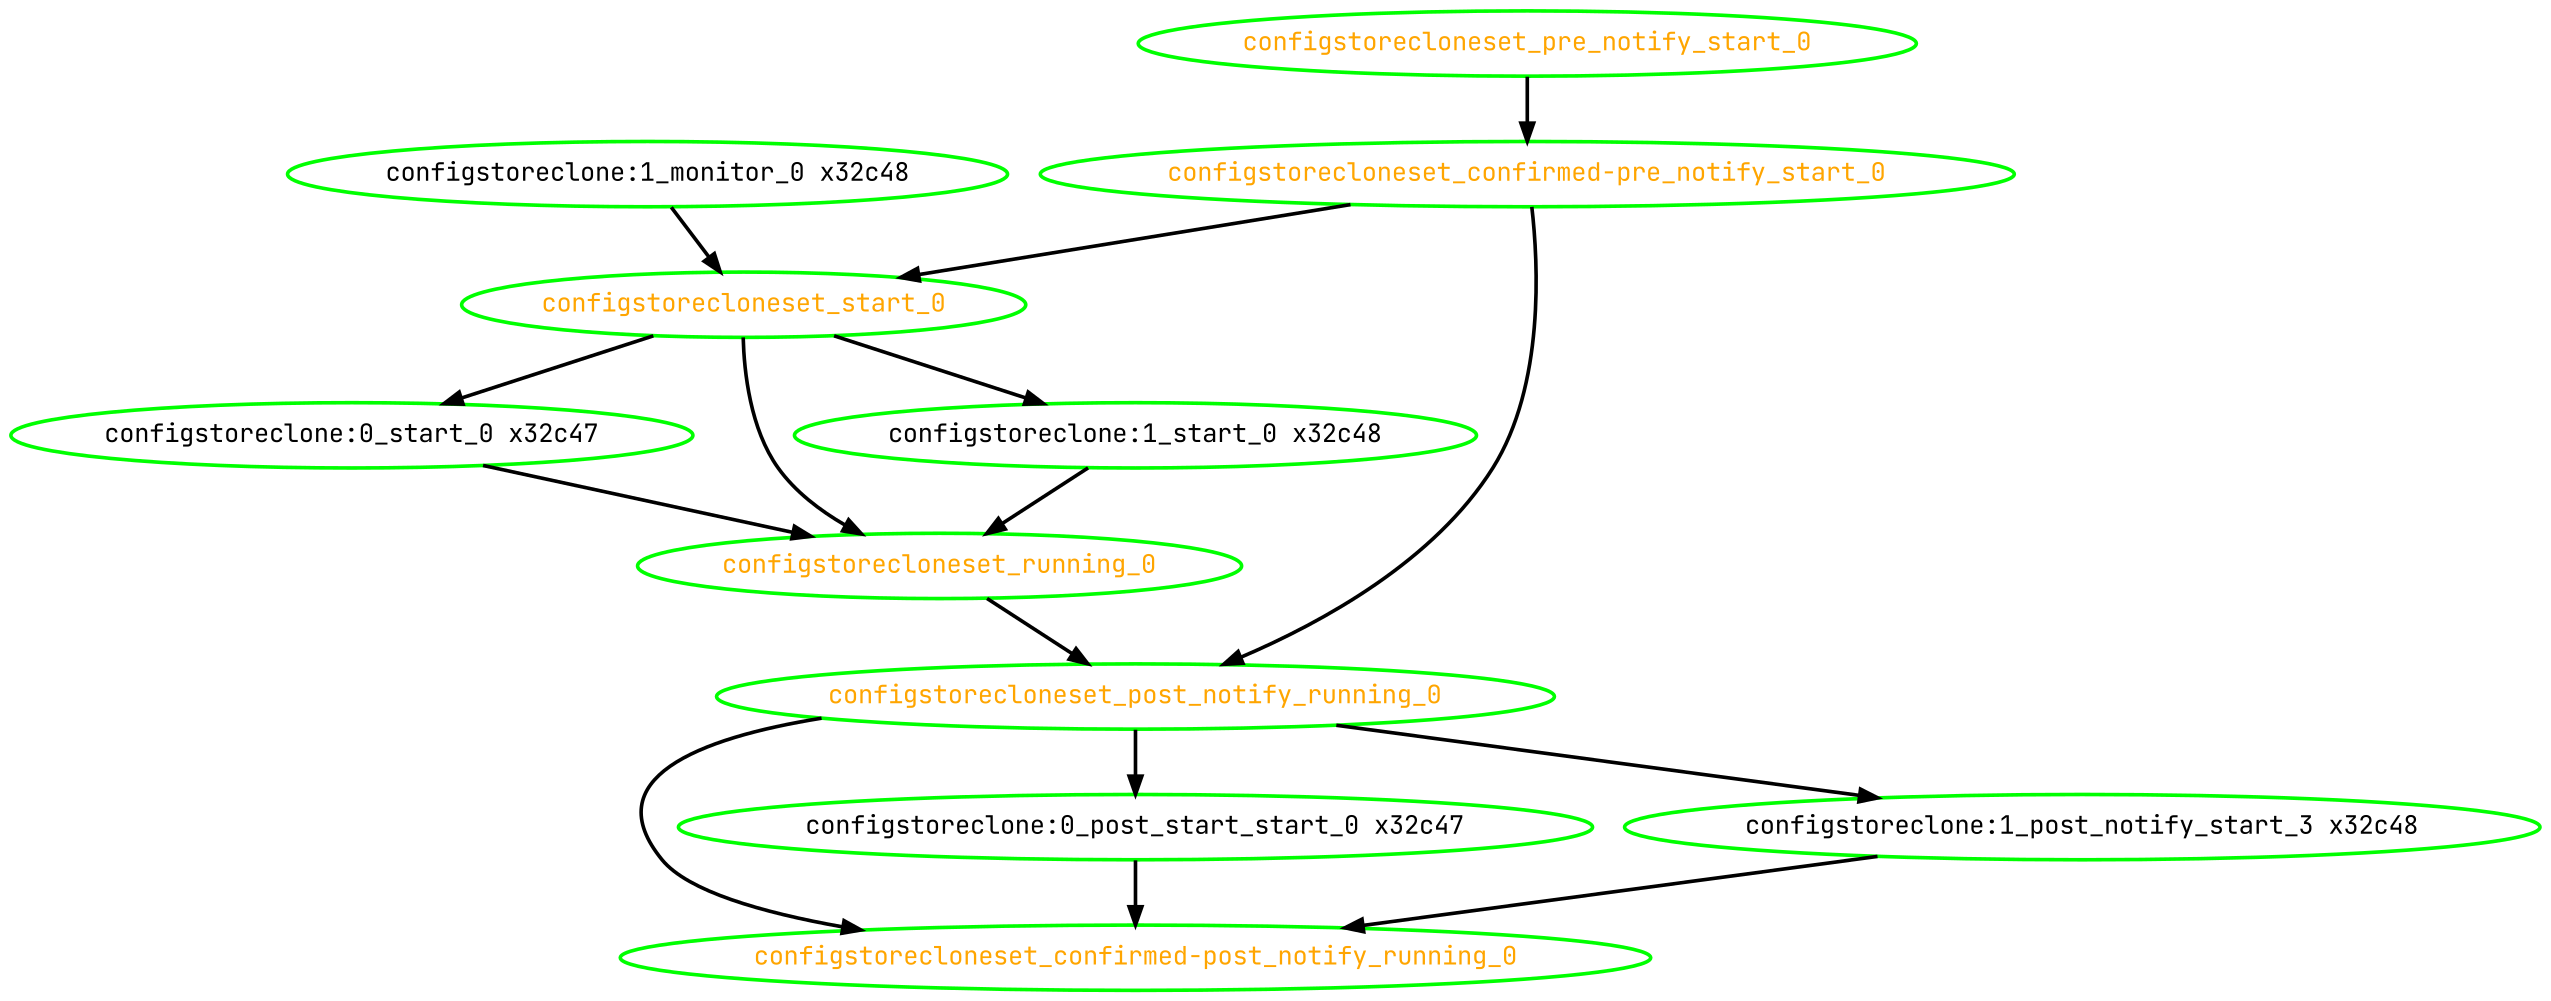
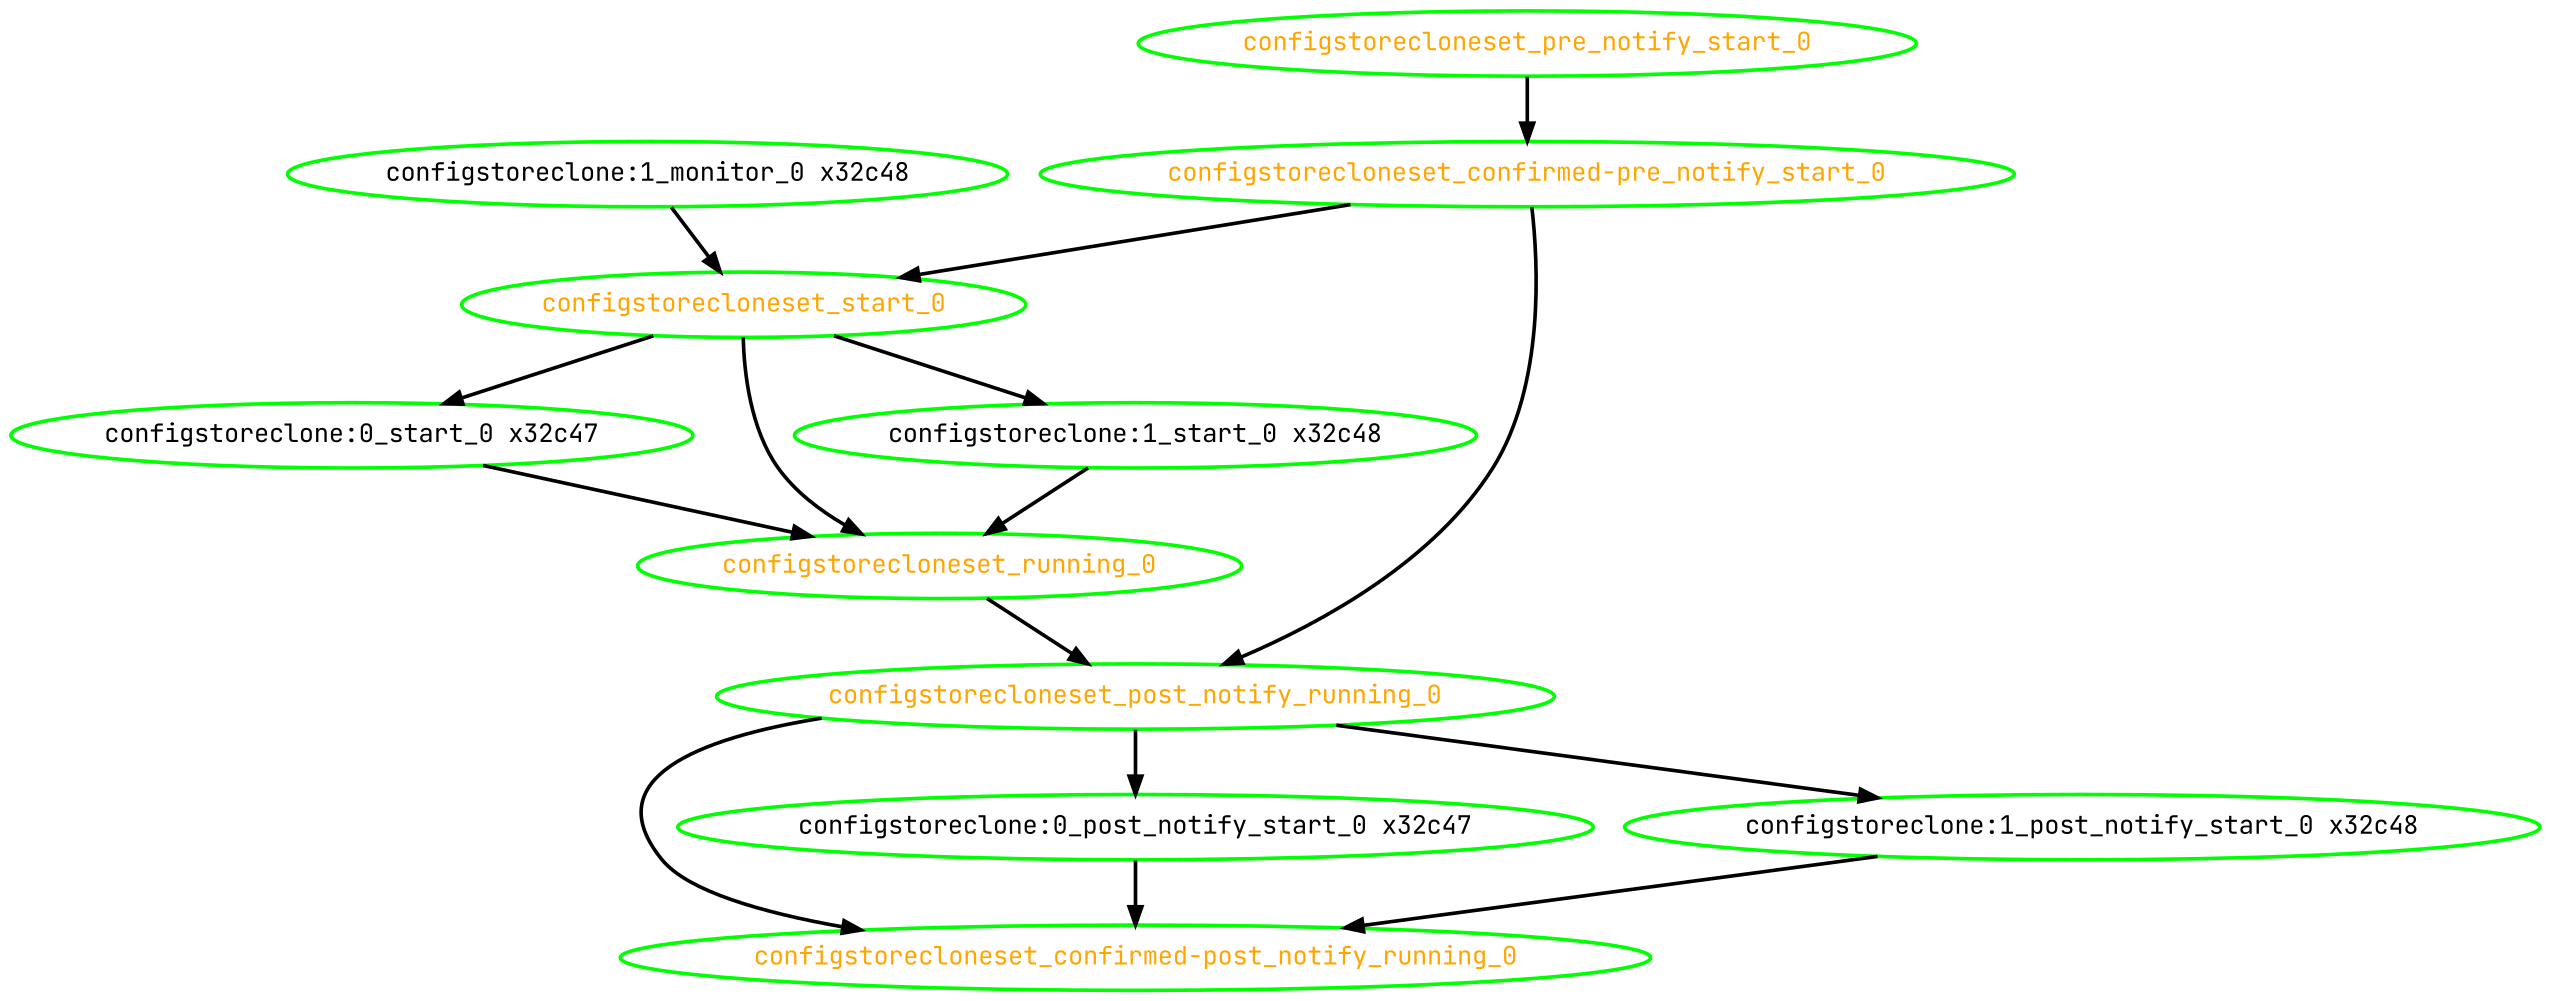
(1135, 827) -> (1135, 827)
(2082, 827) -> (2082, 827)
